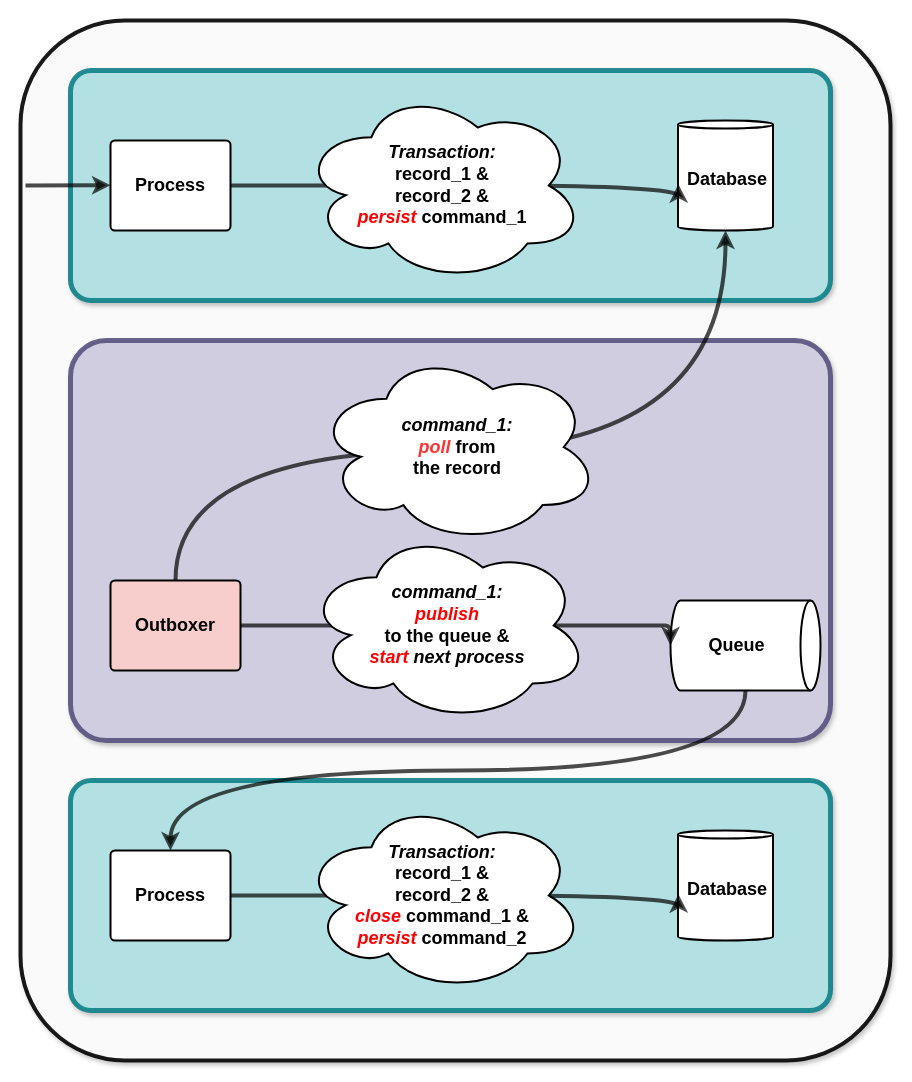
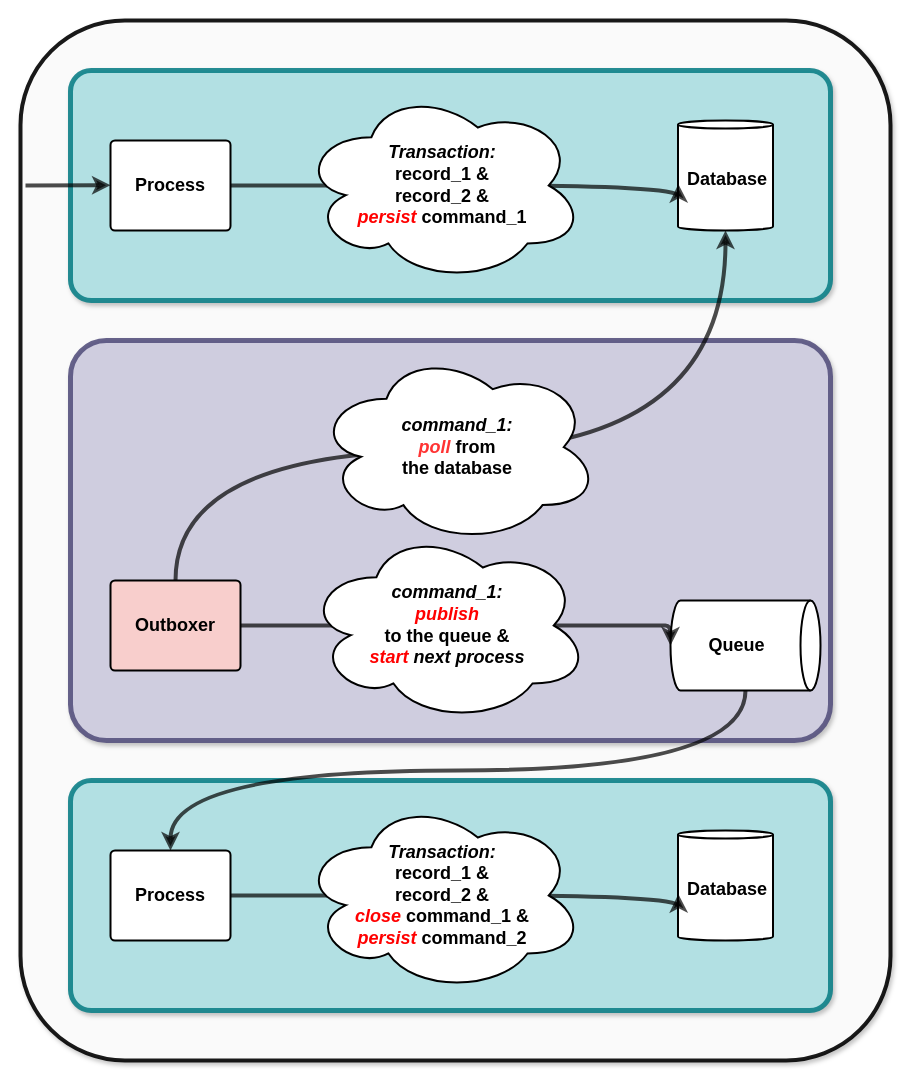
(458, 448) -> (458, 448)
